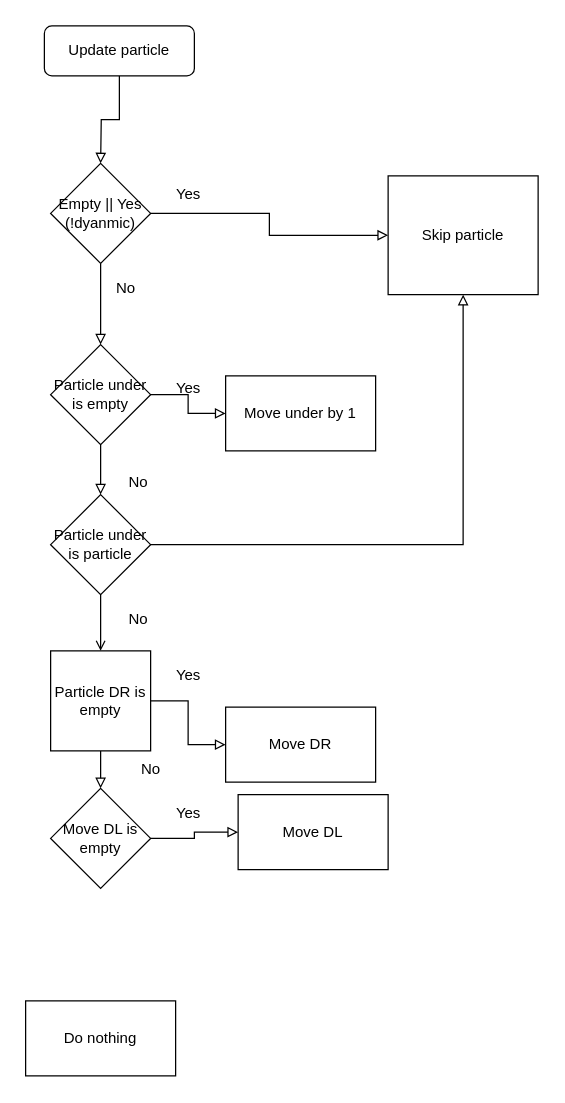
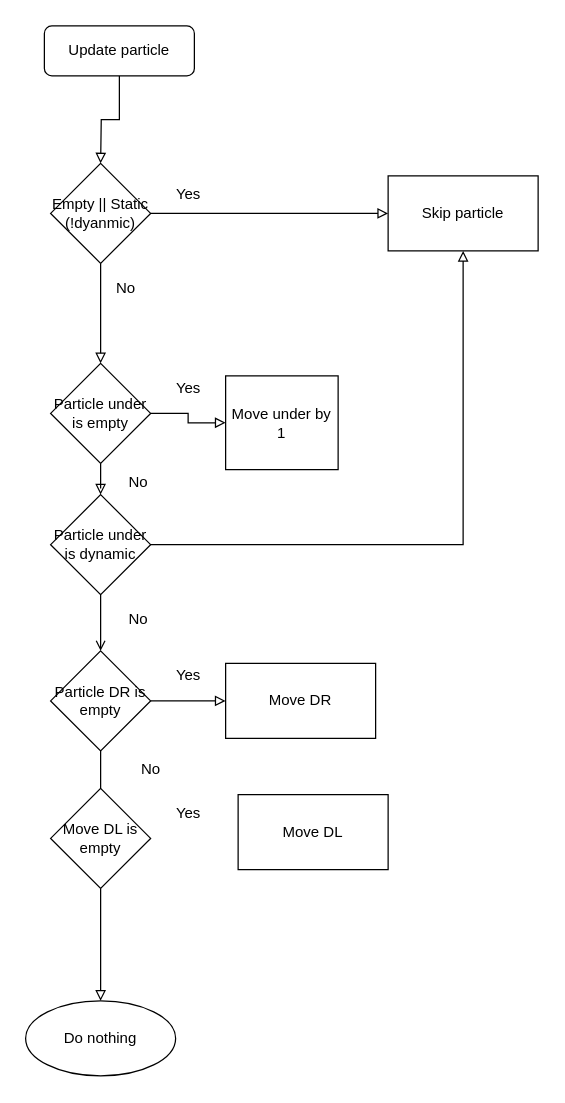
(101, 213) -> (101, 213)
(463, 235) -> (463, 213)
(101, 394) -> (101, 413)
(301, 413) -> (282, 423)
(101, 544) -> (101, 544)
(101, 701) -> (101, 701)
(301, 744) -> (301, 701)
(101, 776) -> (101, 781)
(192, 838) -> none
none -> (101, 939)
(101, 1038) -> (101, 1038)
